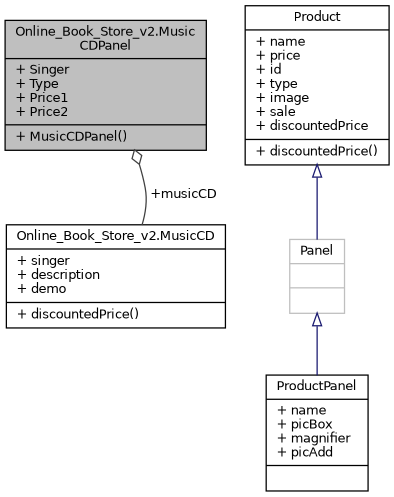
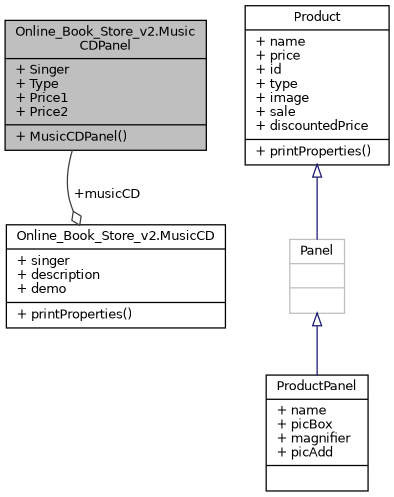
(317, 152) -> (313, 152)
(146, 195) -> (67, 181)
(78, 315) -> (75, 315)
